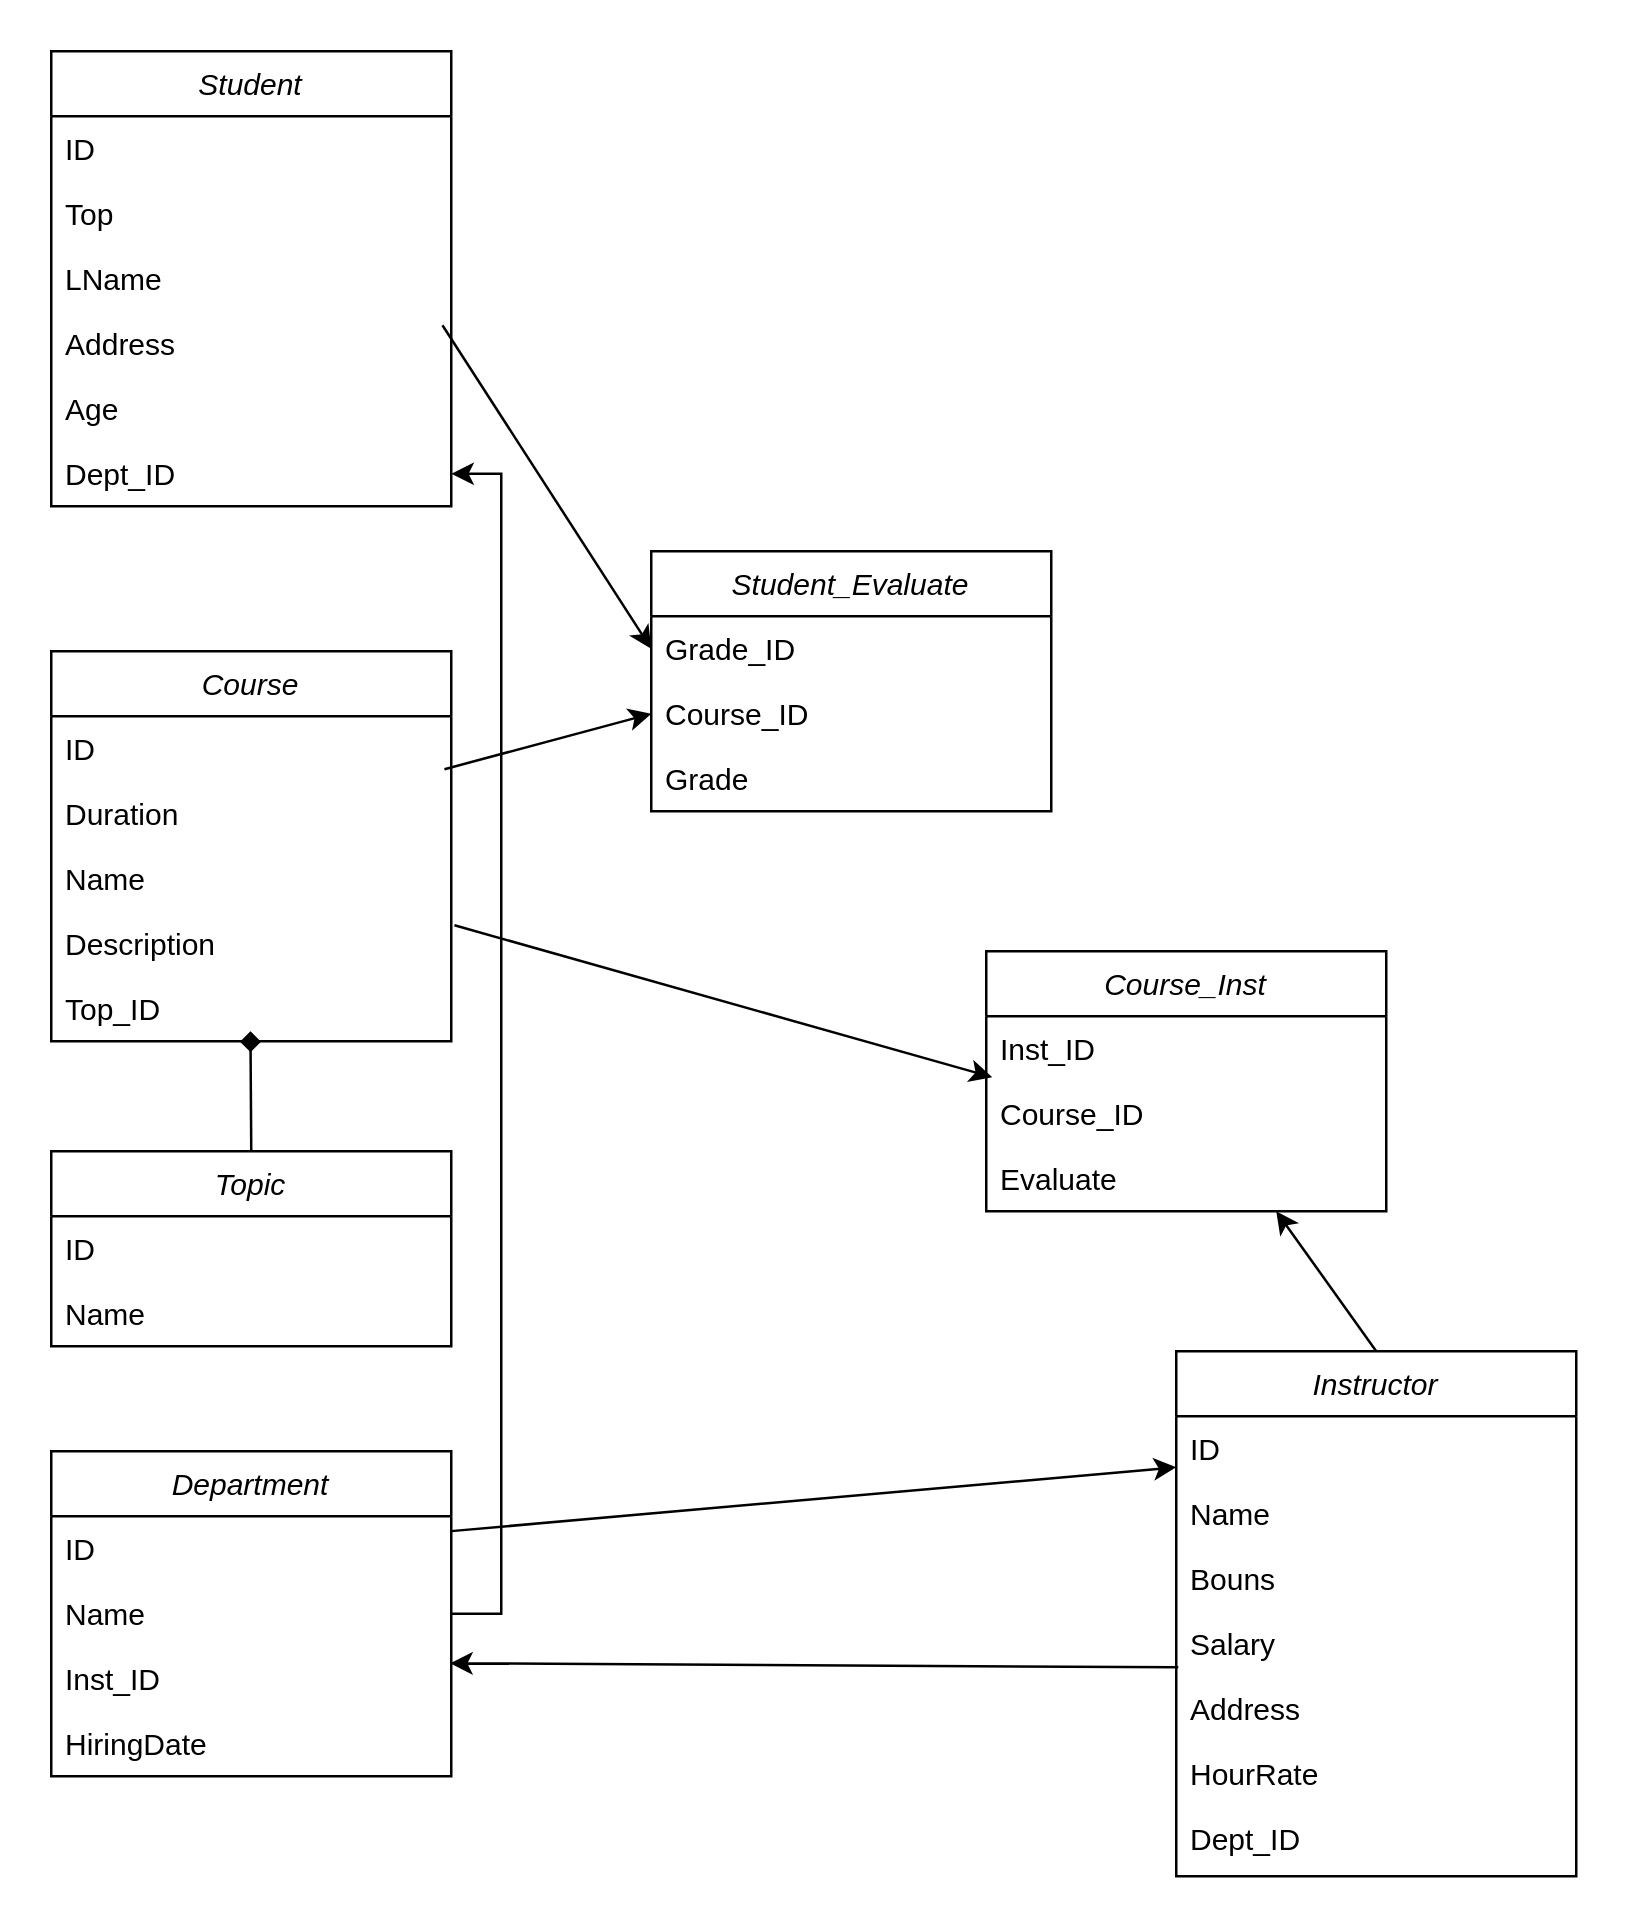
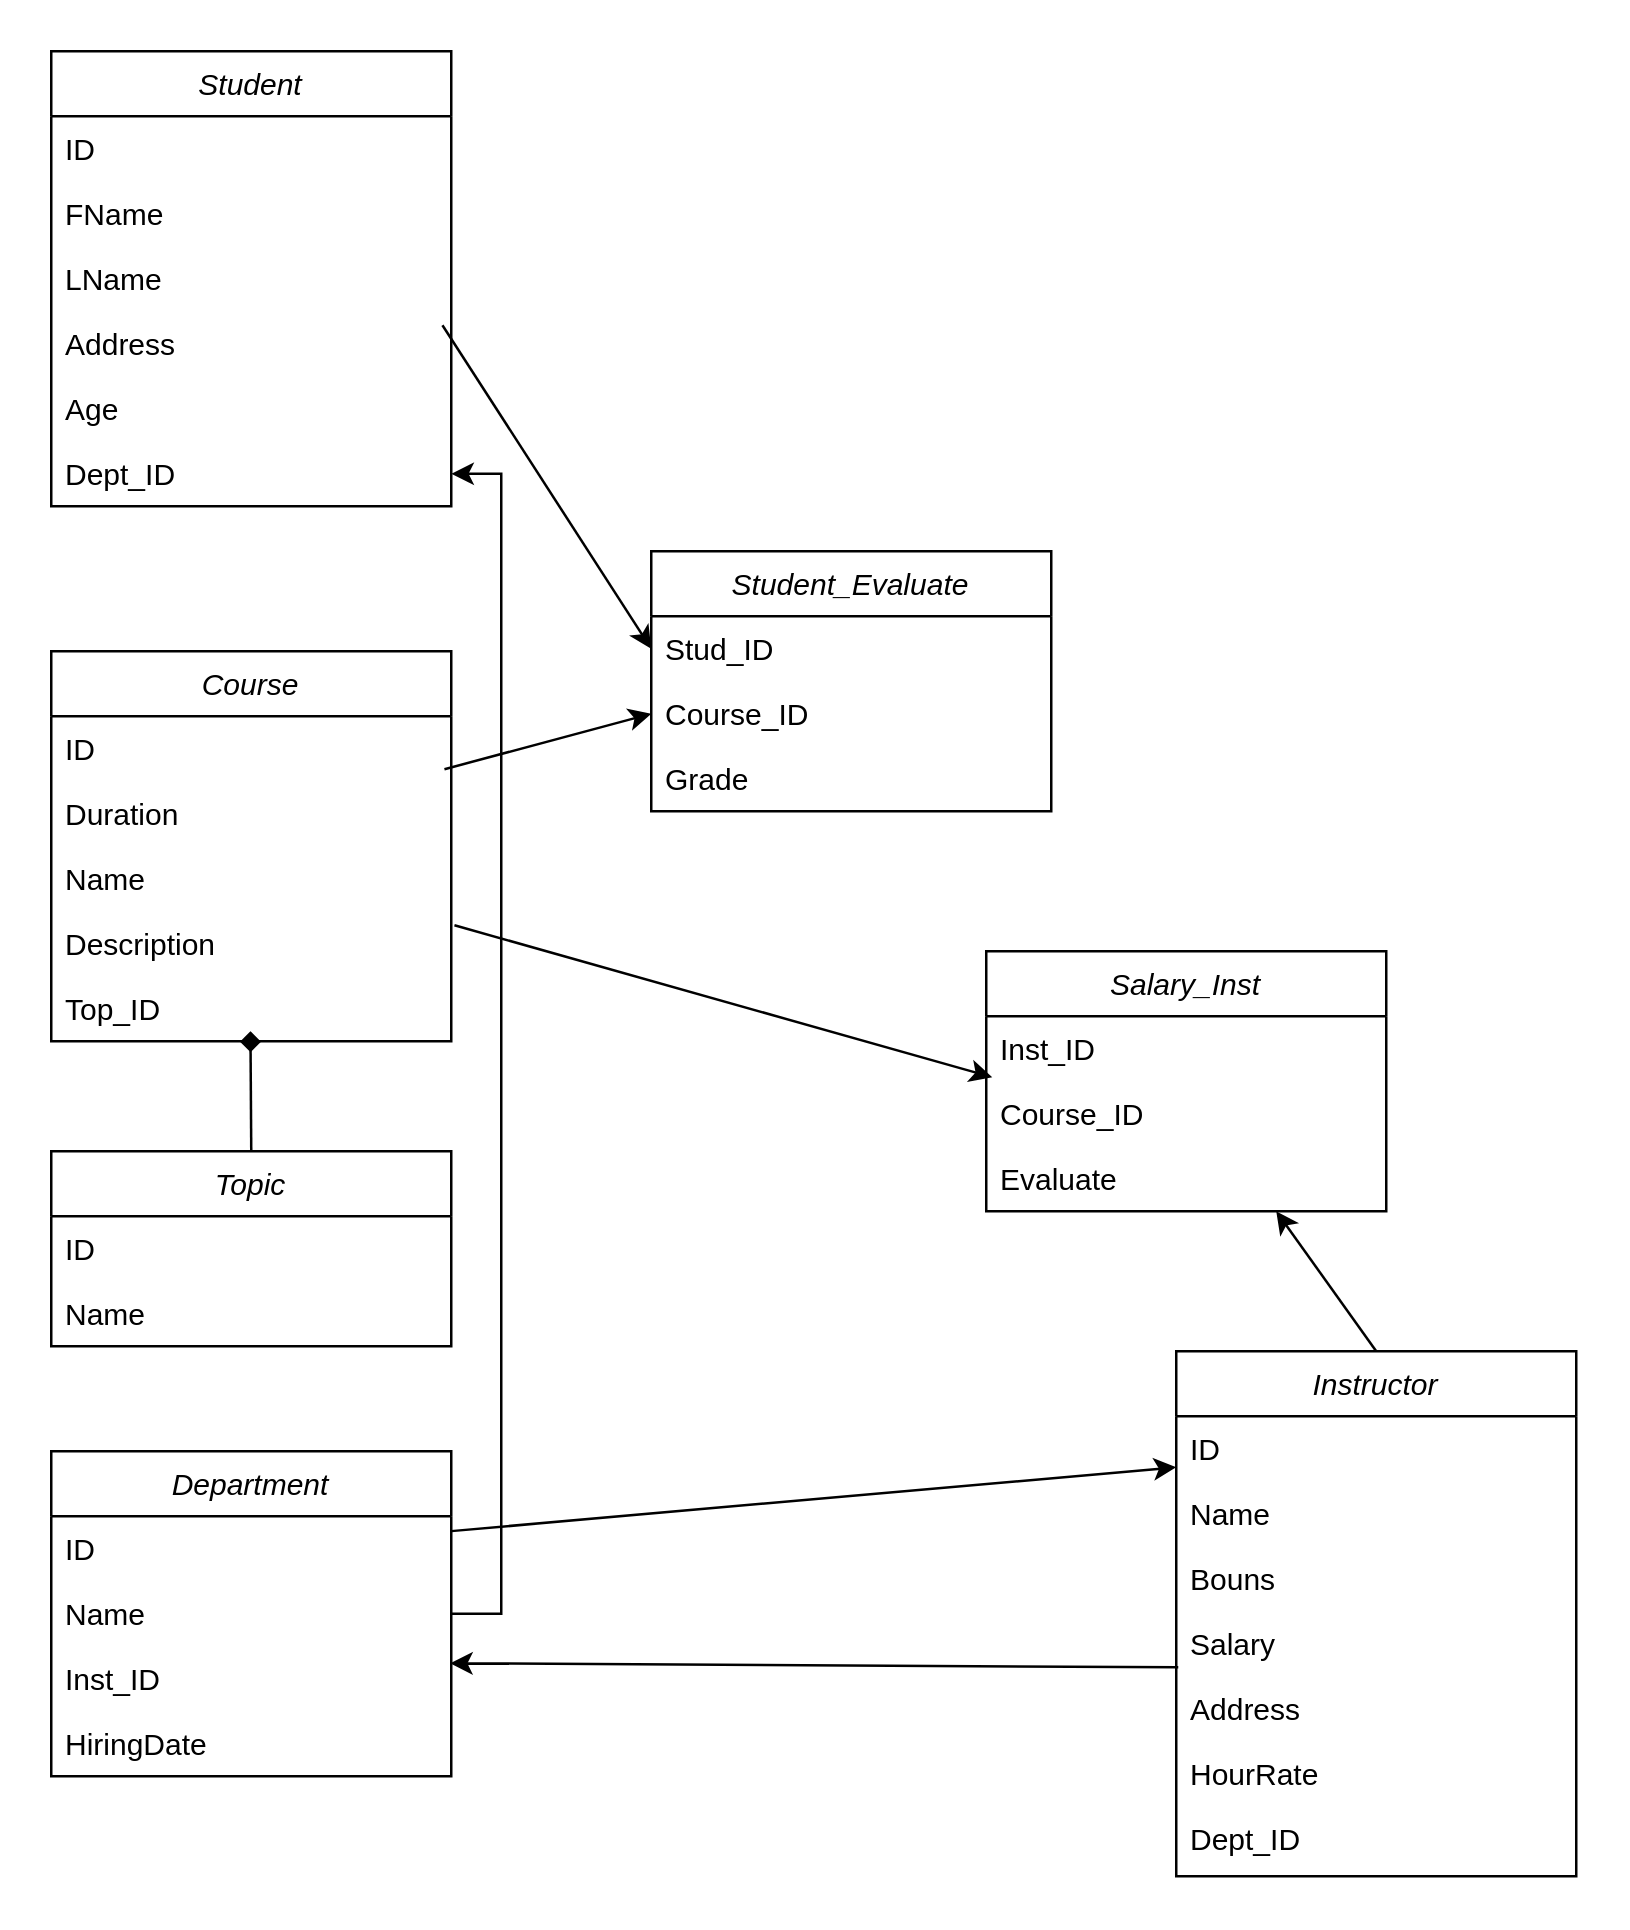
(90, 215) -> (107, 215)
(732, 650) -> (724, 650)
(1185, 985) -> (1185, 985)
